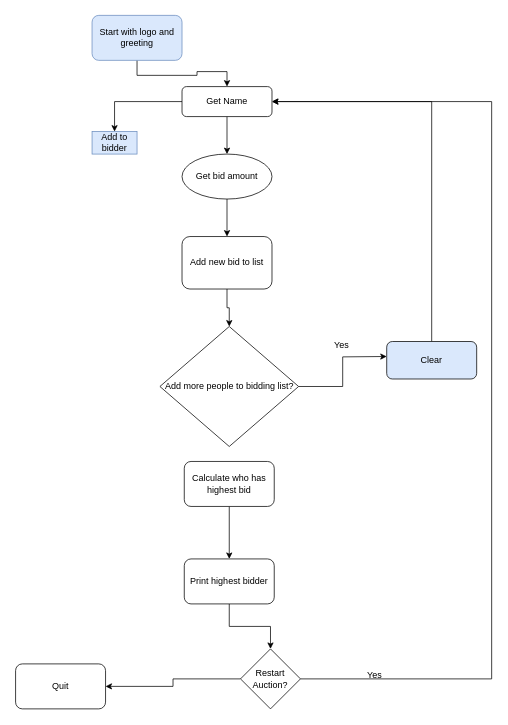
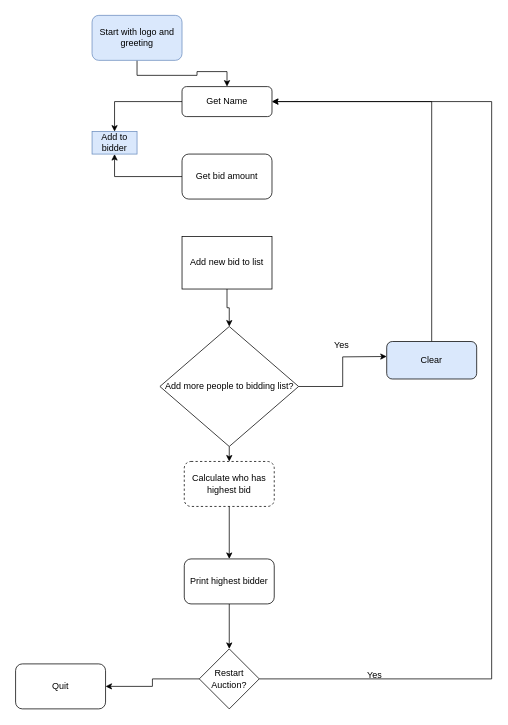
(227, 147) -> none
(227, 177) -> (227, 177)
(227, 230) -> (140, 177)
(227, 263) -> (227, 263)
none -> (229, 452)
(229, 484) -> (229, 484)
(270, 679) -> (229, 679)
